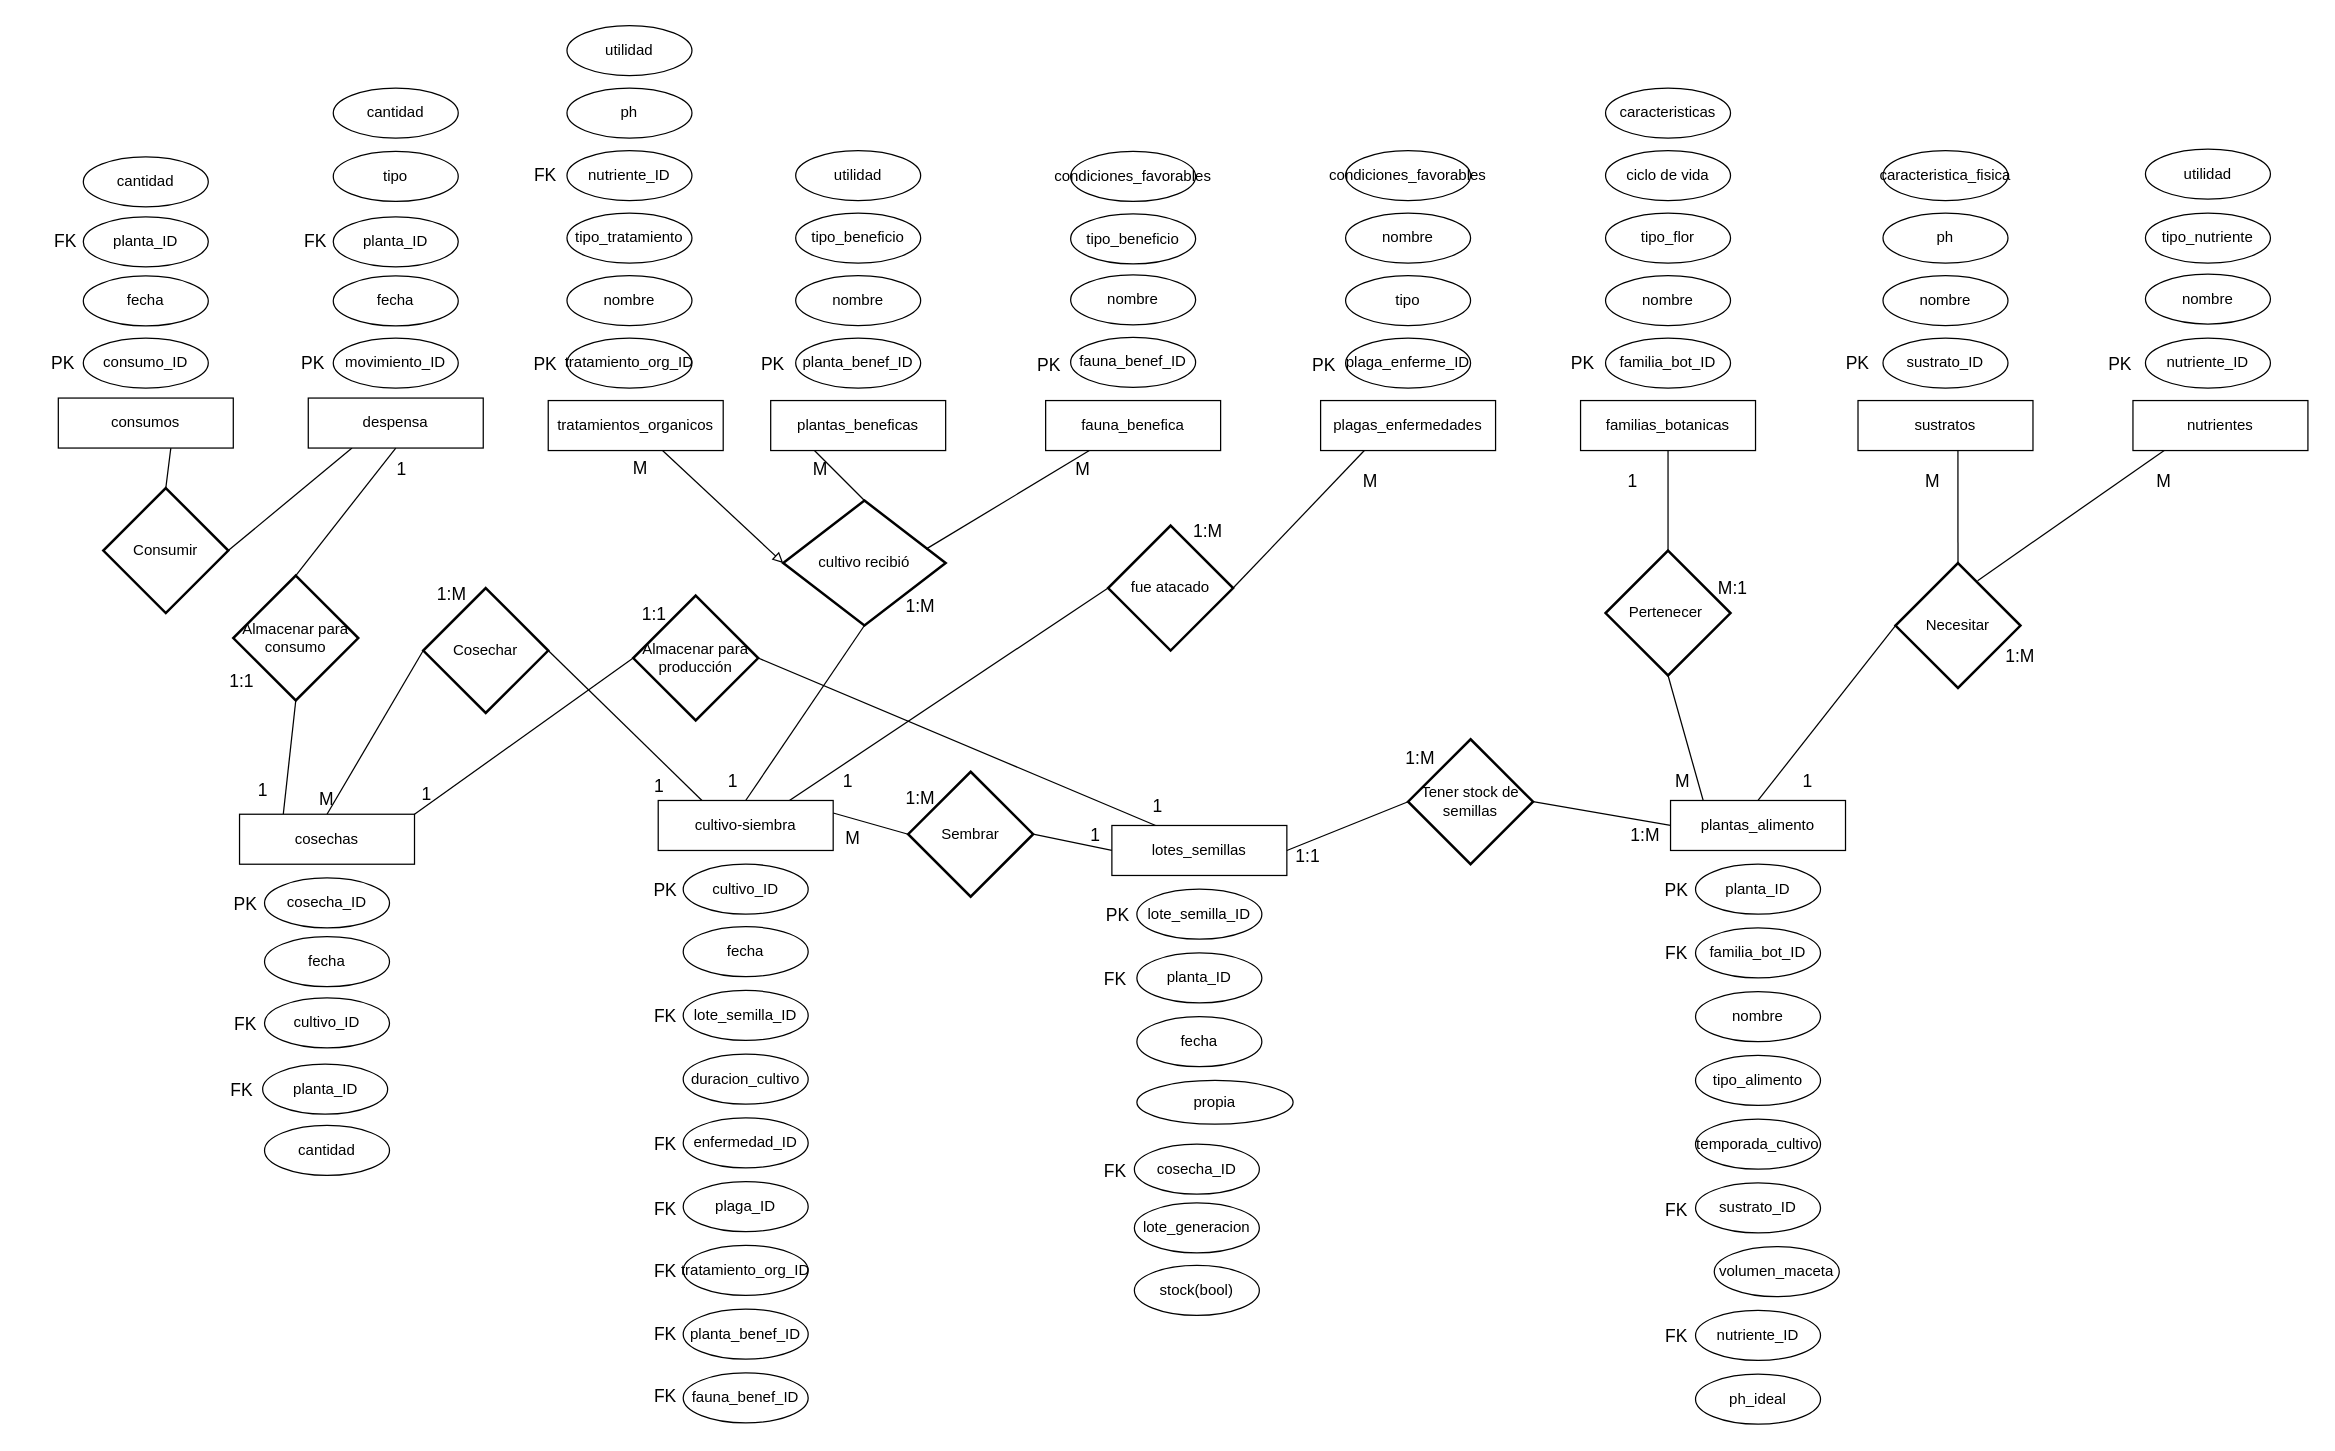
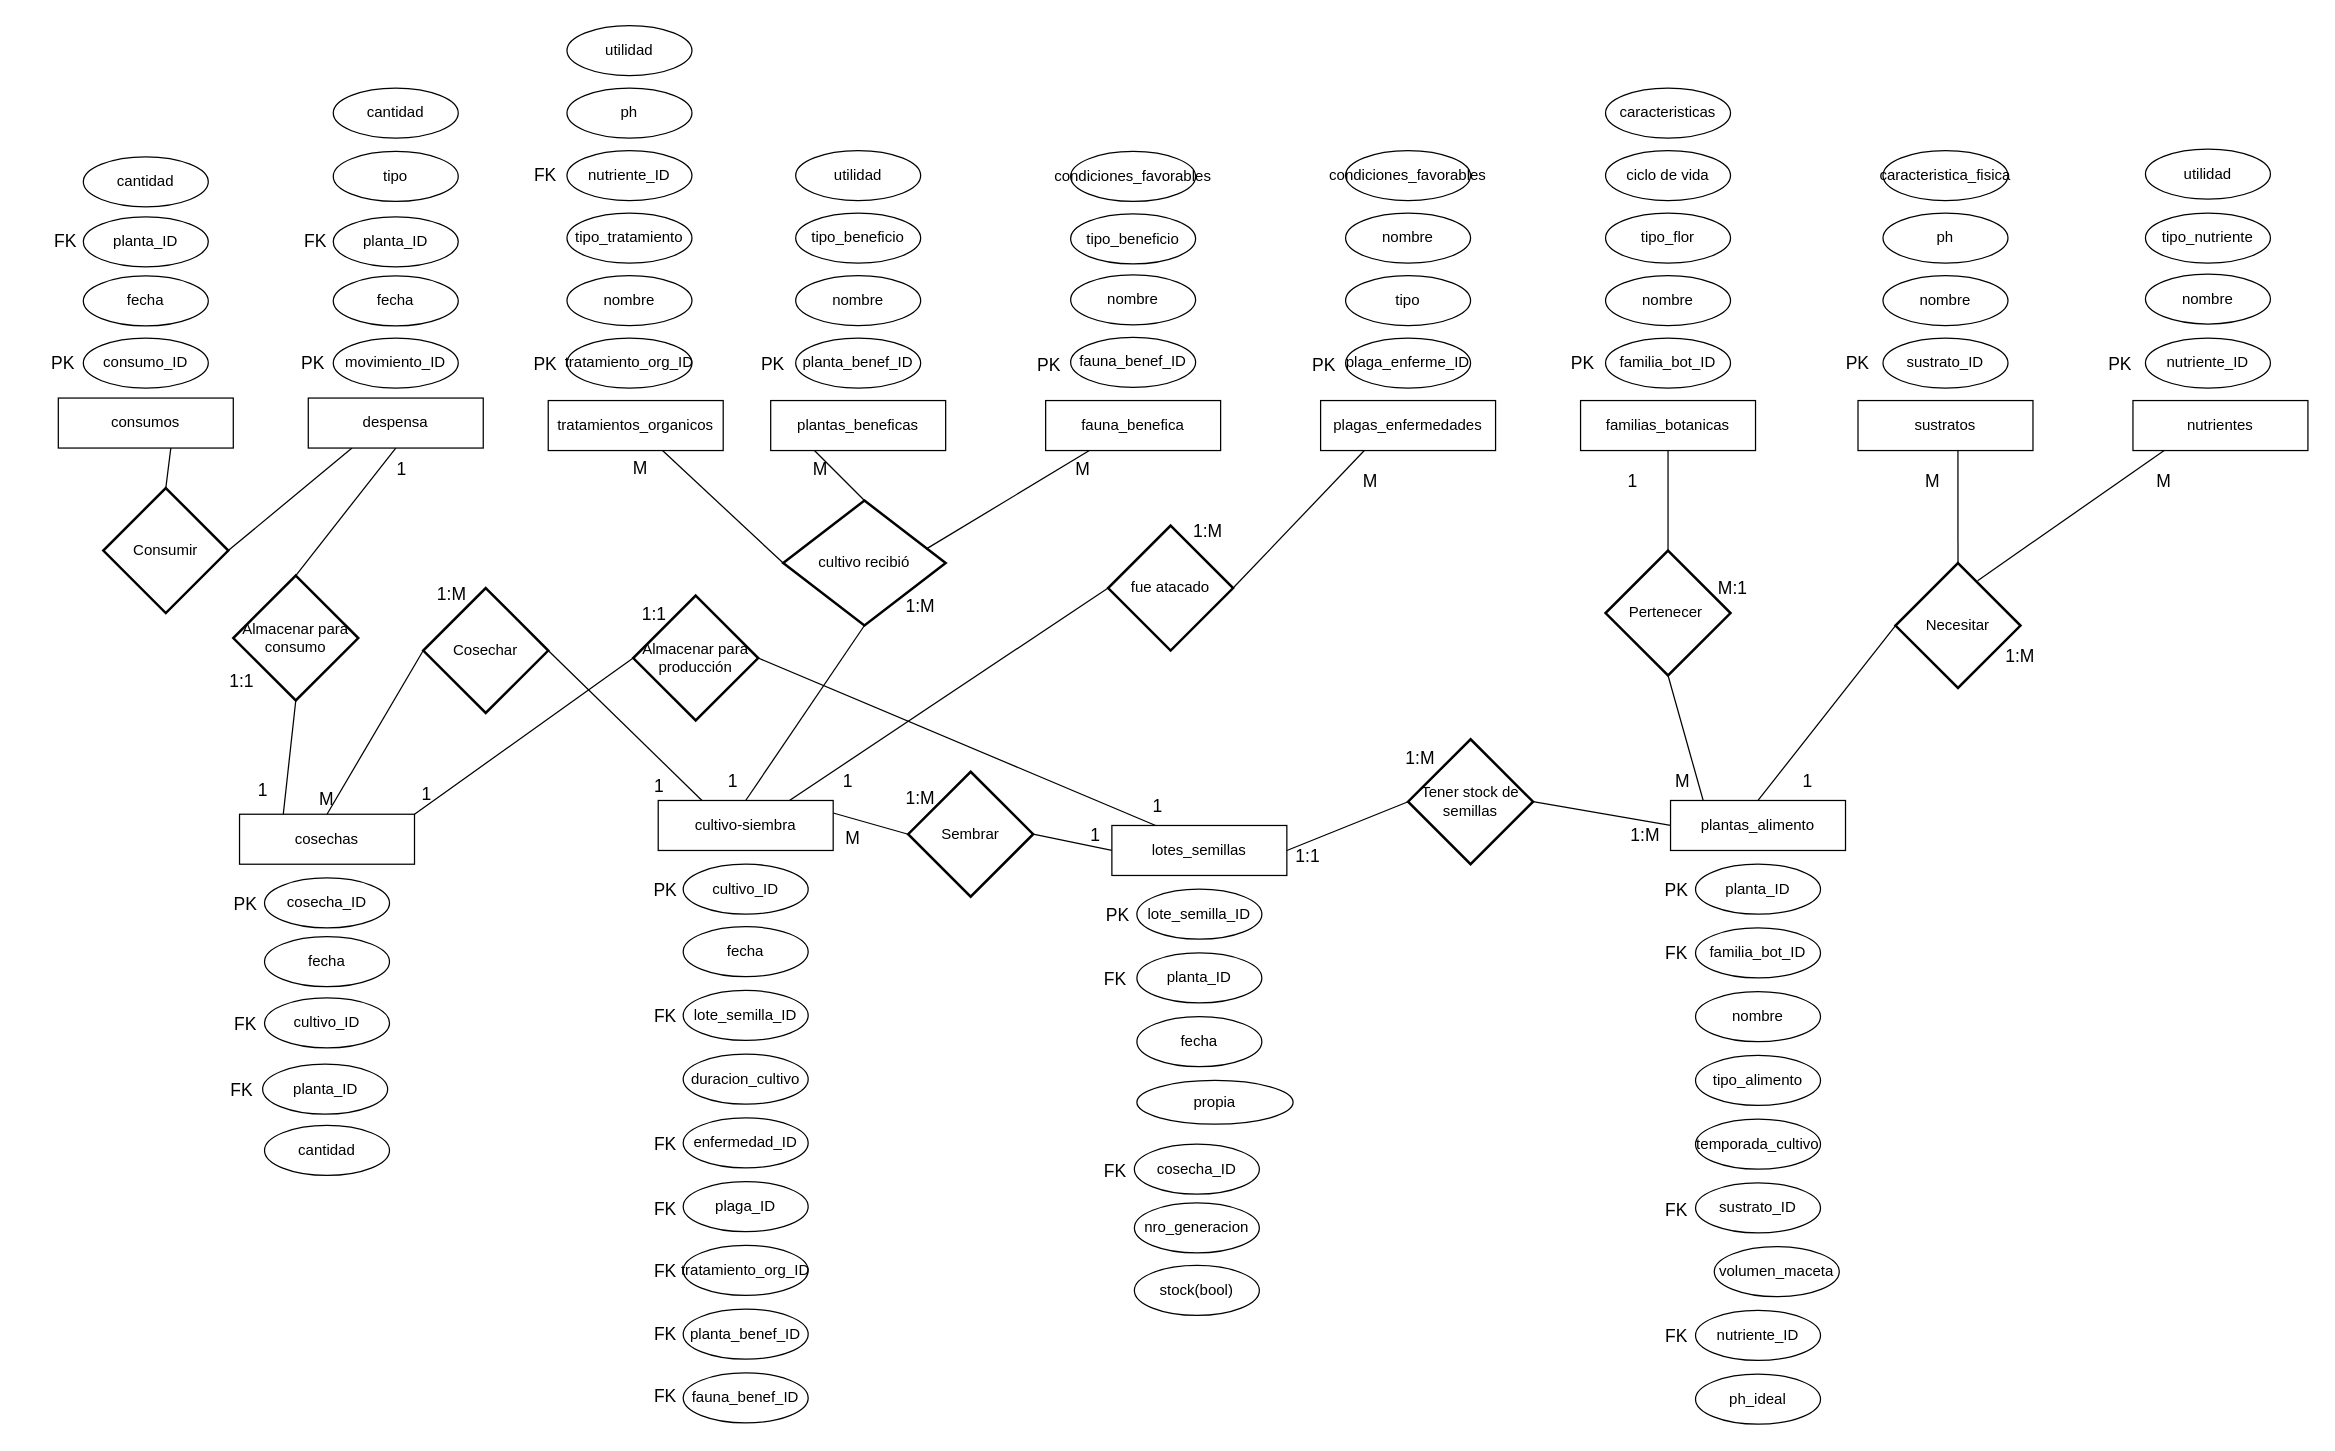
(775, 556) -> (778, 558)
(1197, 1228) -> (1197, 1228)
